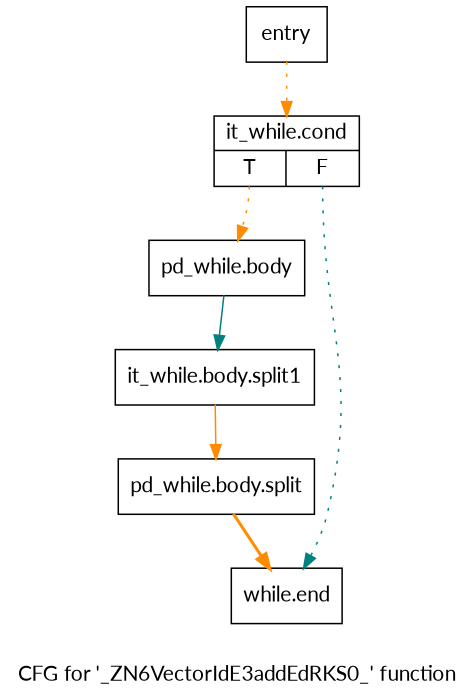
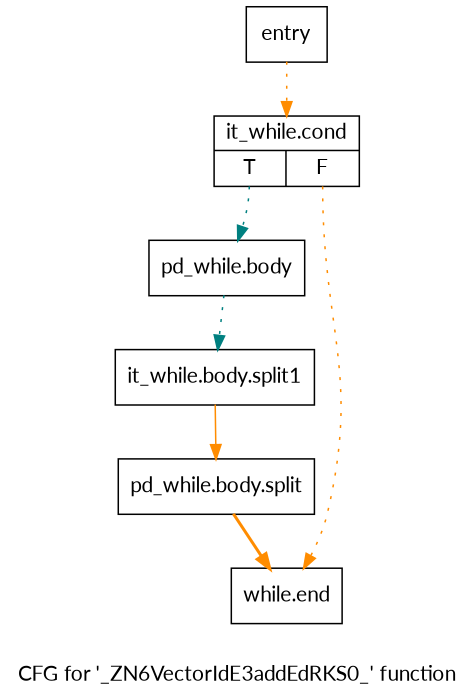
(247, 207) -> (247, 207)
(222, 315) -> (222, 315)
(339, 373) -> (339, 373)
